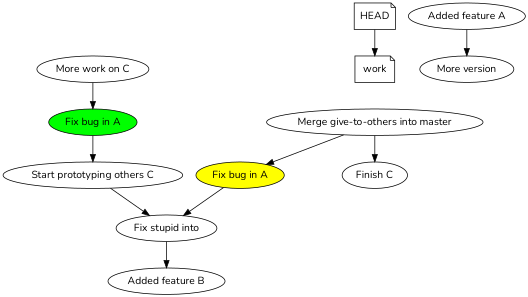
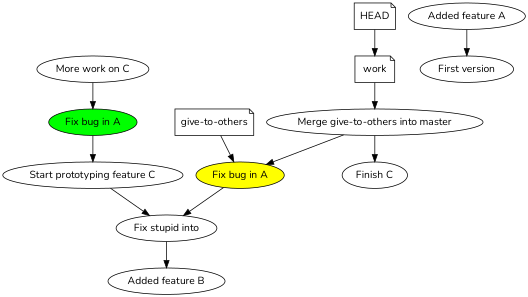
(467, 69) -> (467, 69)
none -> (375, 92)
none -> (214, 122)
(93, 175) -> (93, 175)
